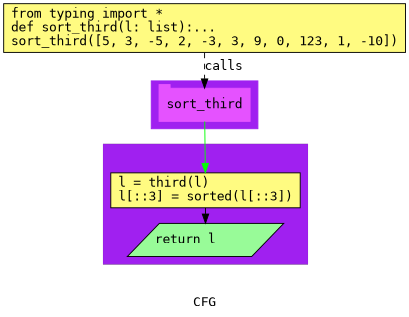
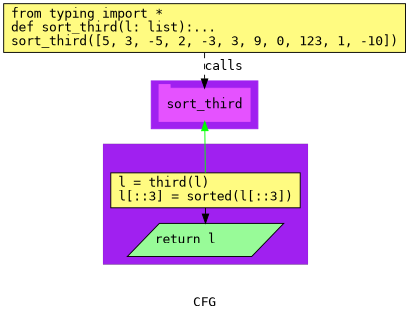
(205, 138) -> (205, 152)
